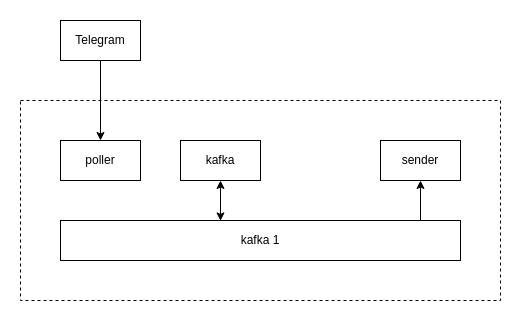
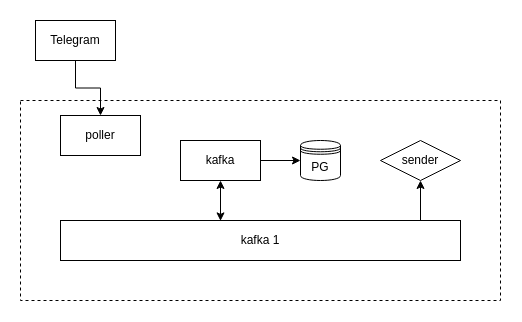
(101, 41) -> (76, 41)
(101, 161) -> (101, 136)
none -> (277, 161)
none -> (321, 161)
(421, 161) -> (421, 161)
